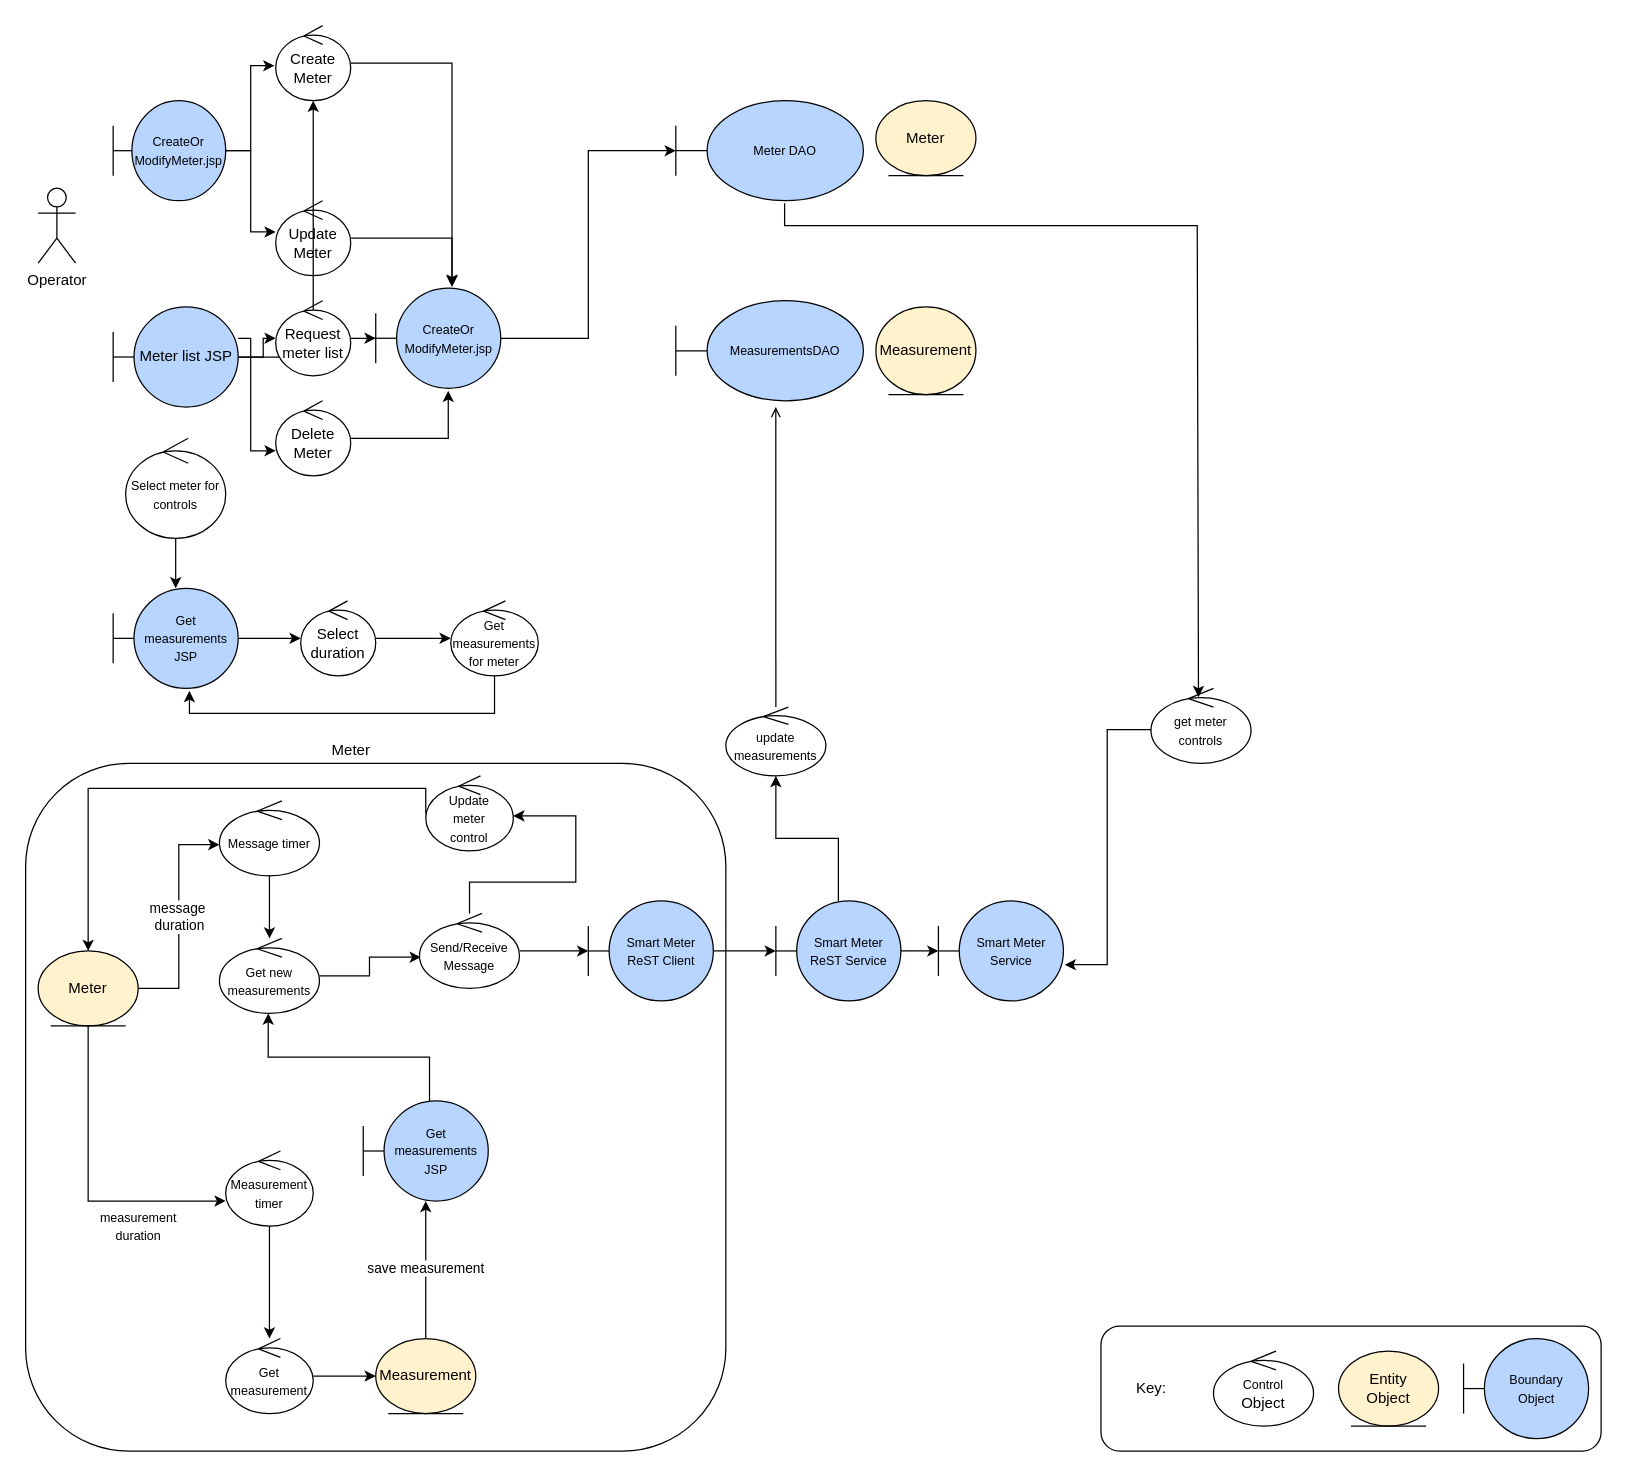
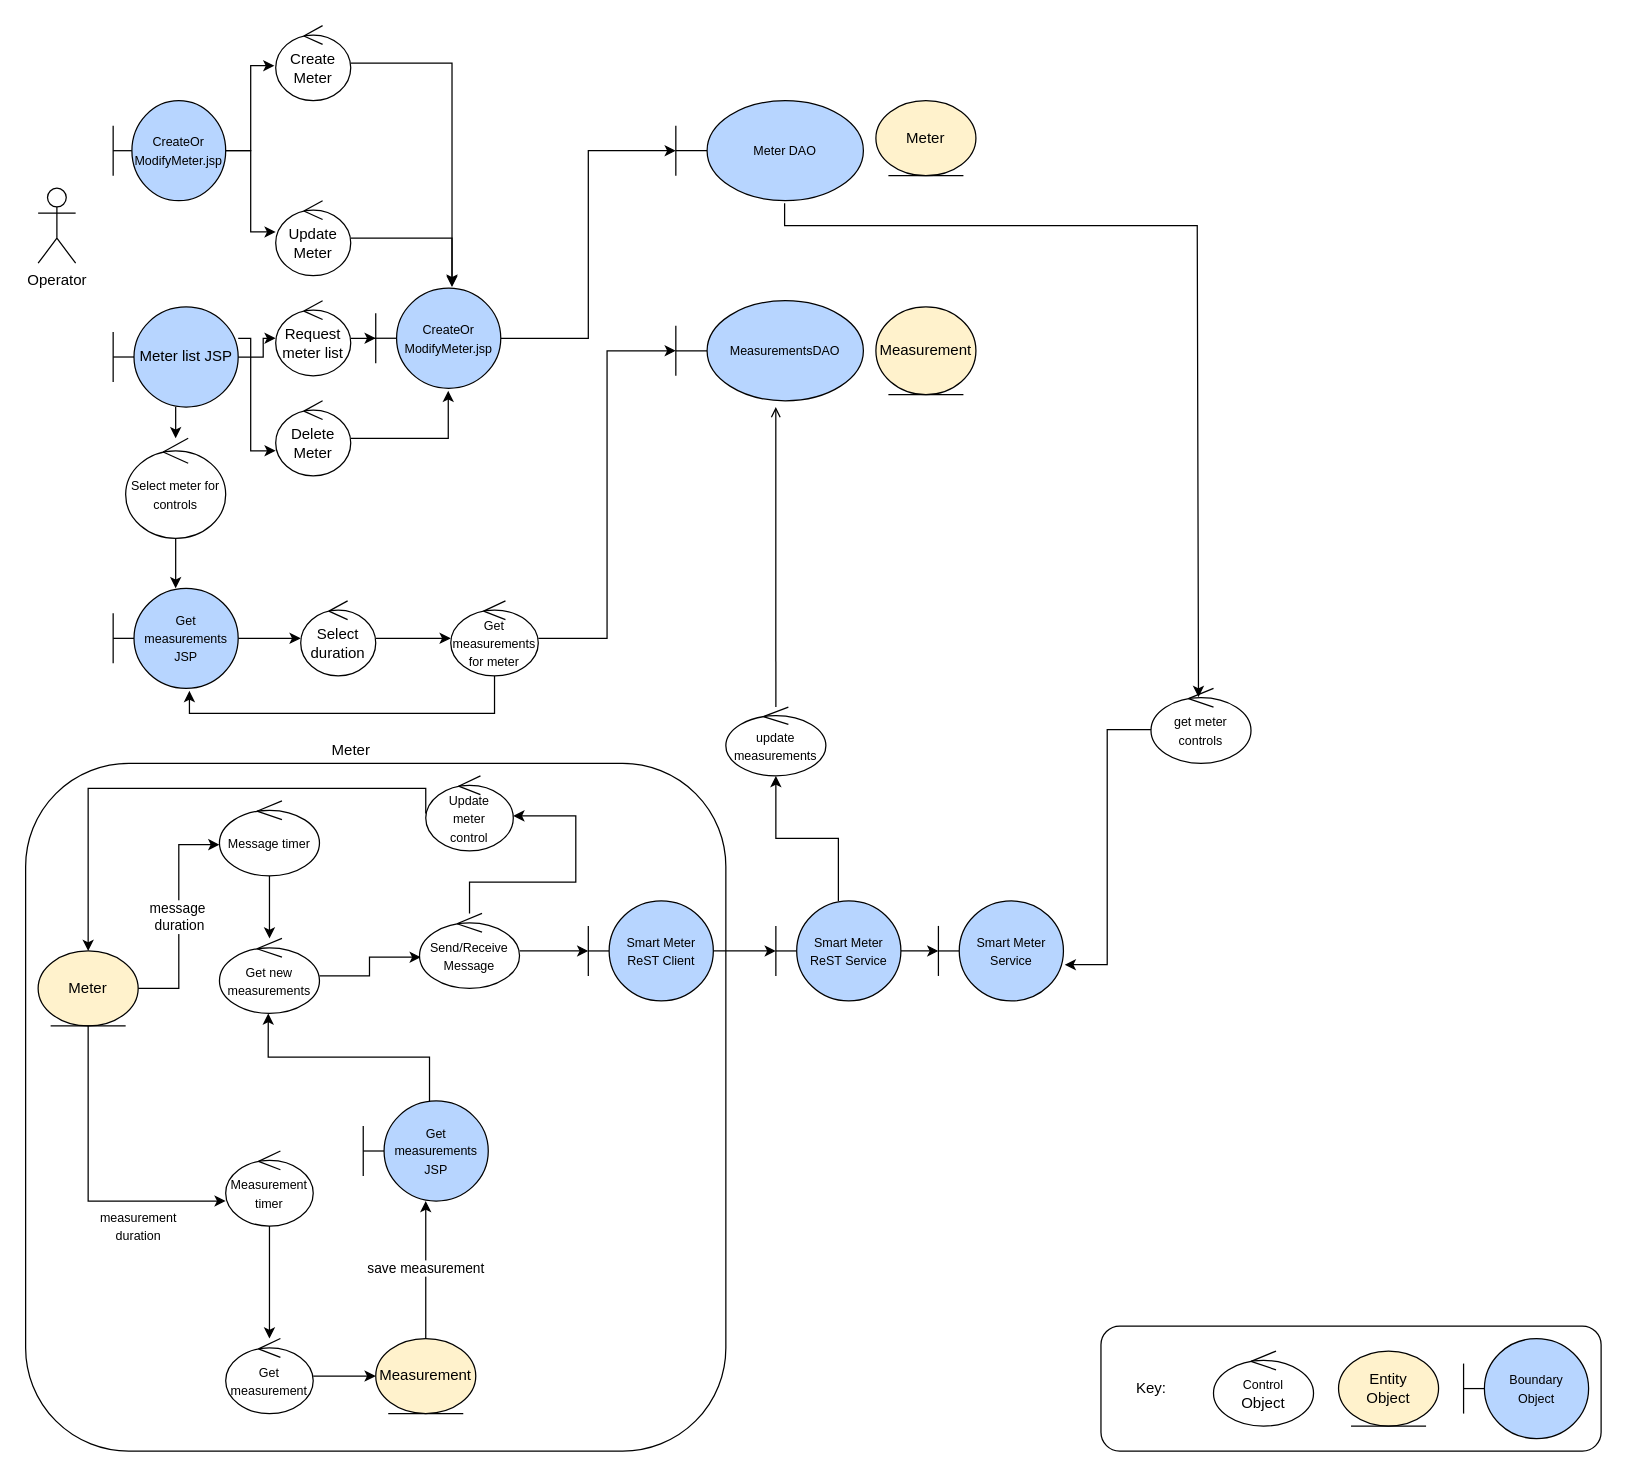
(313, 169) -> (176, 427)
none -> (607, 499)
